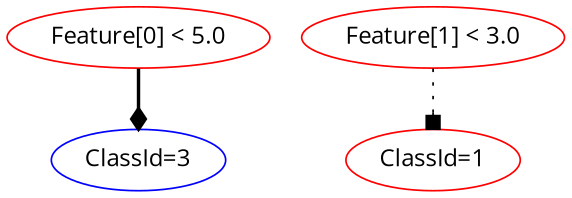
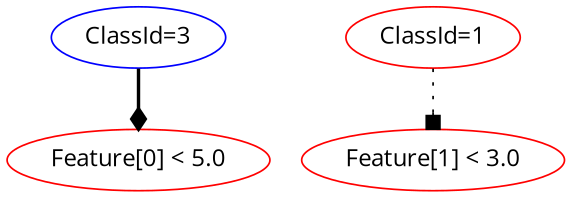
(139, 89) -> (139, 89)
(433, 90) -> (433, 90)
